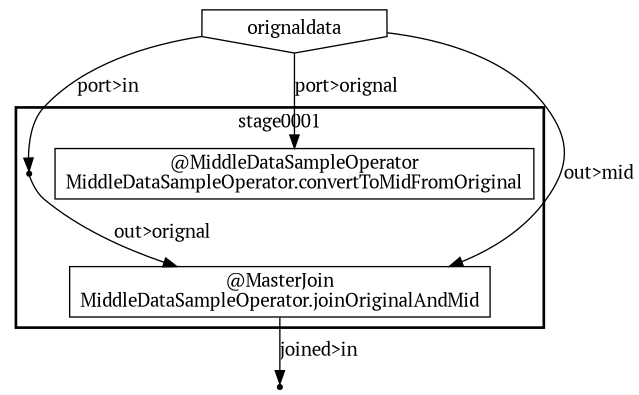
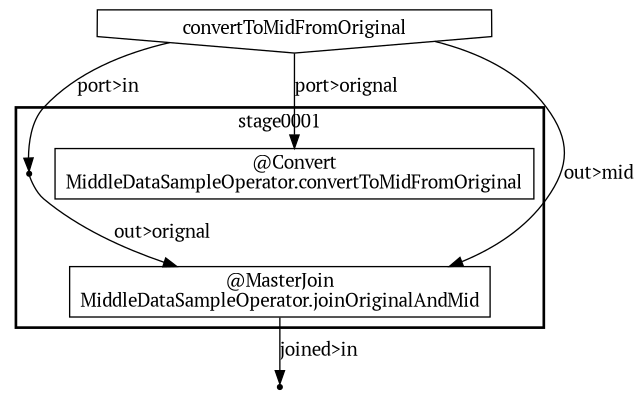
(294, 29) -> (294, 29)
(294, 174) -> (294, 174)
